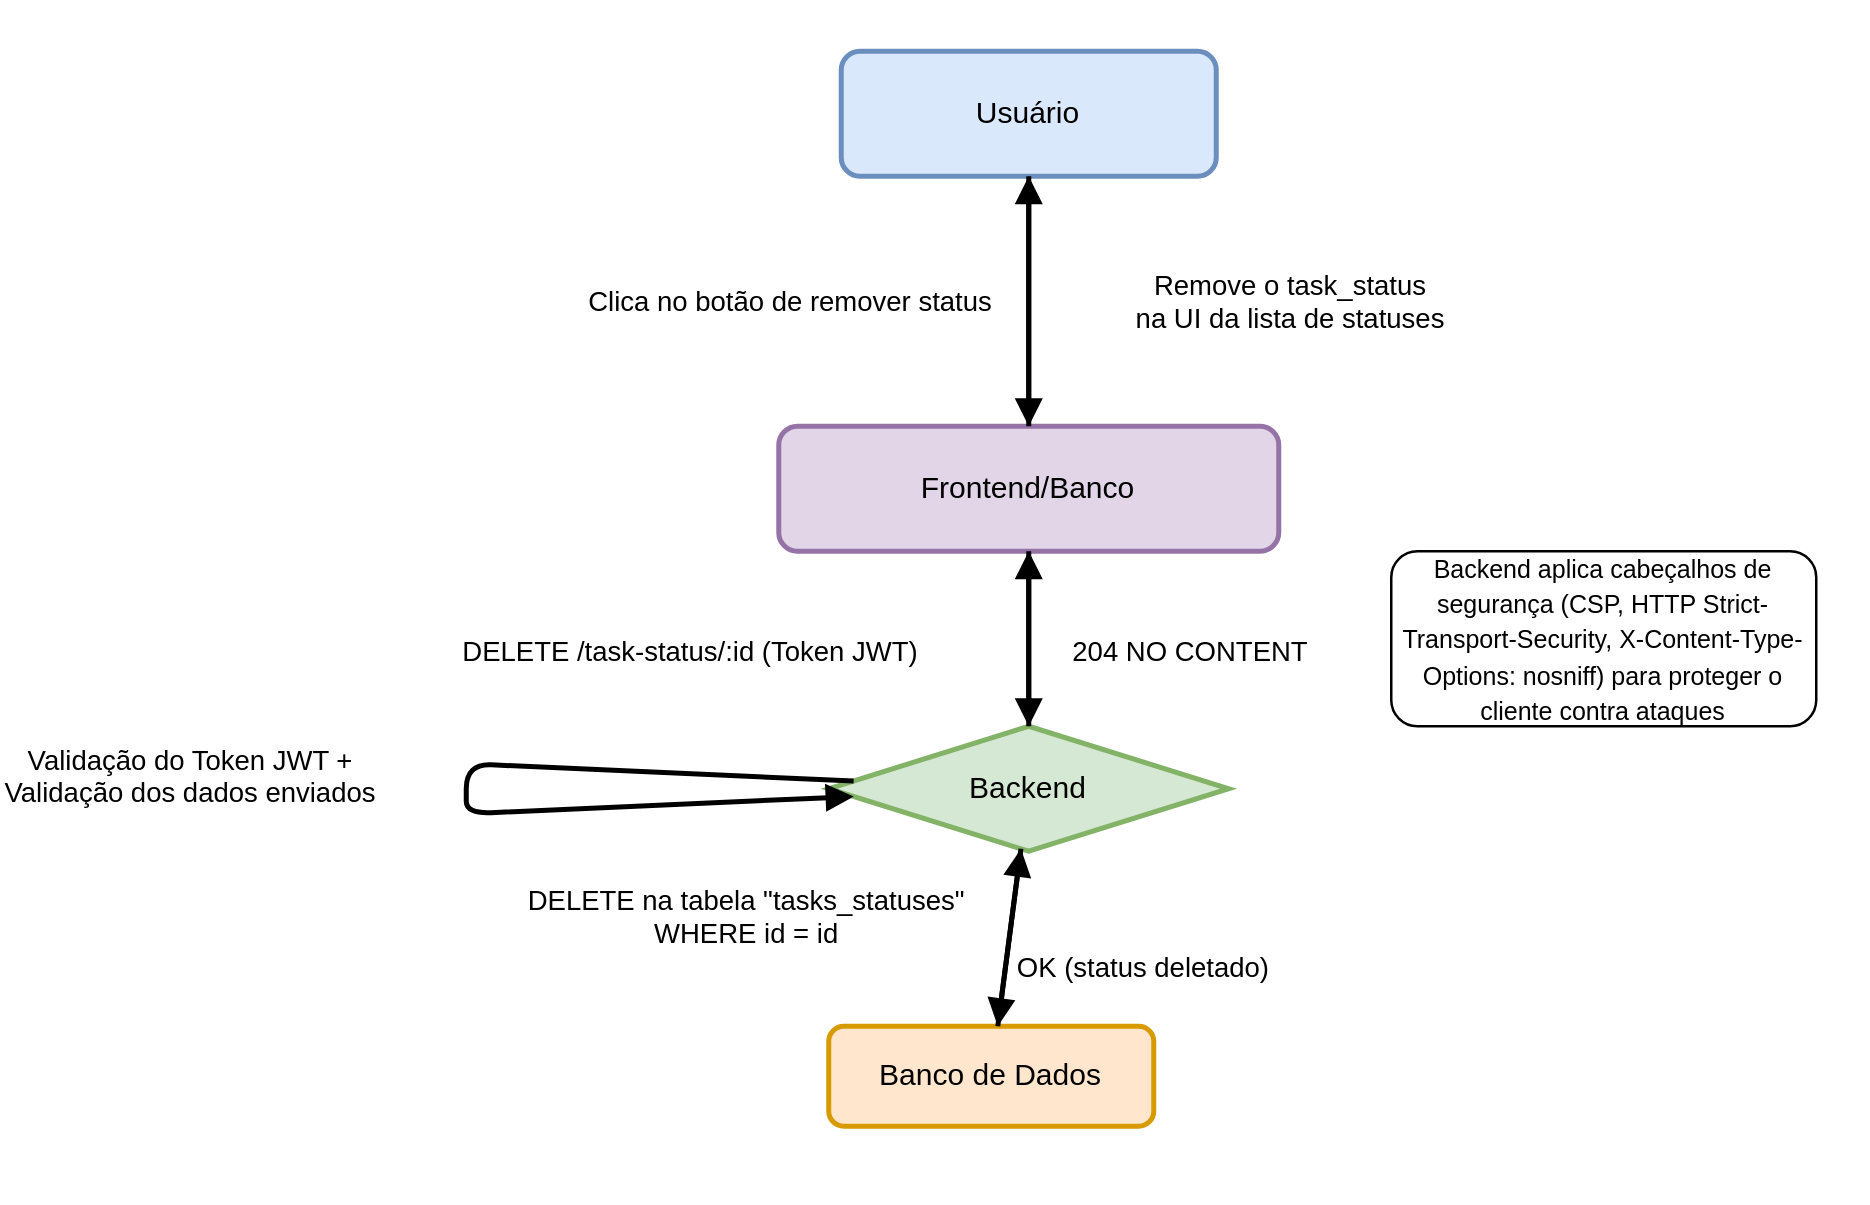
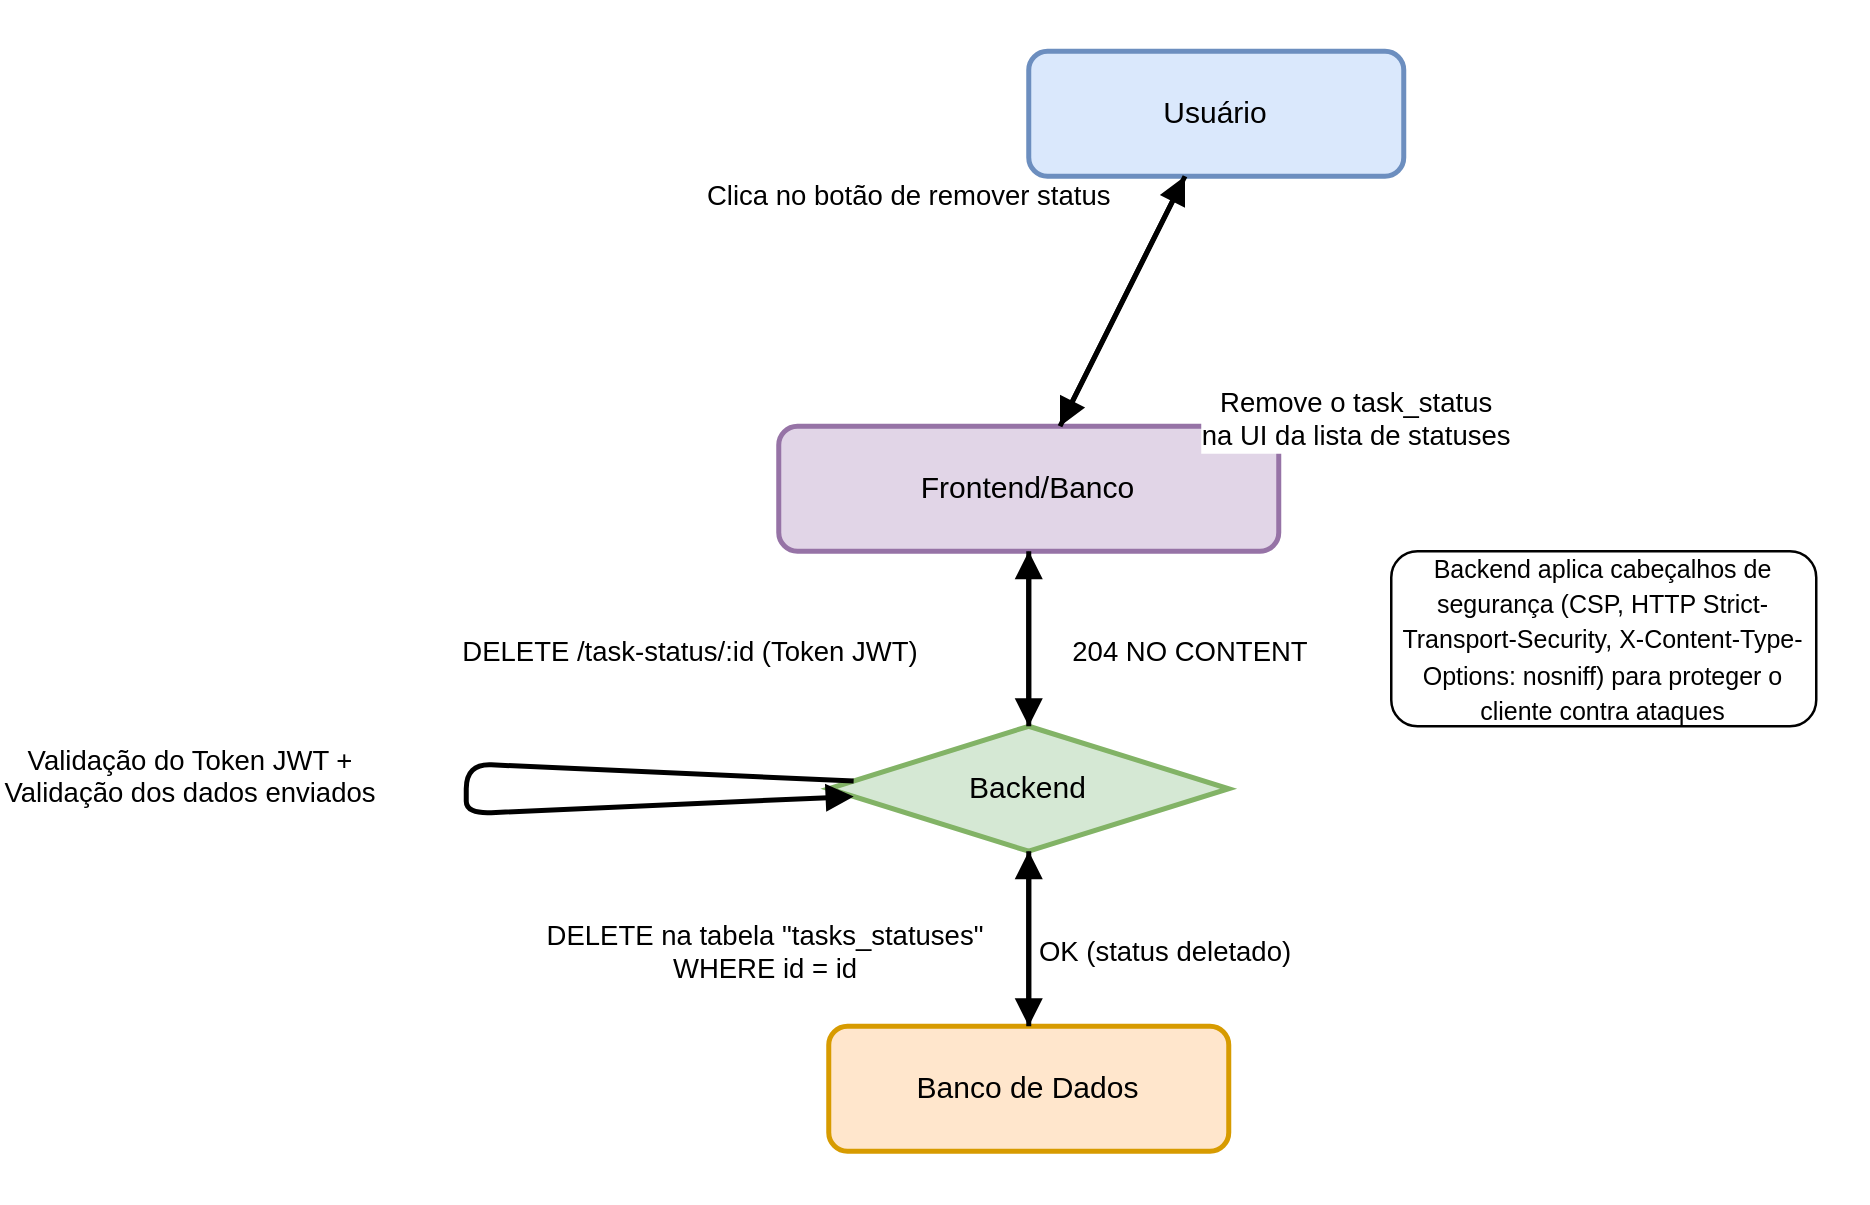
(1029, 114) -> (1216, 114)
(991, 1076) -> (1029, 1089)
